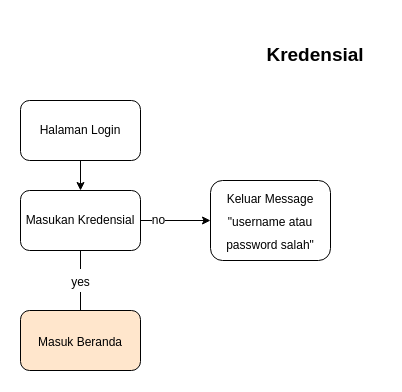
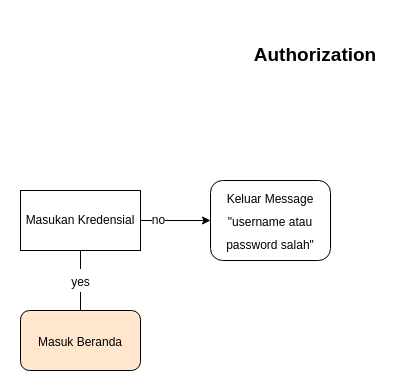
(316, 56) -> (316, 56)
(81, 131) -> none
(81, 172) -> none
(81, 221) -> (81, 221)
